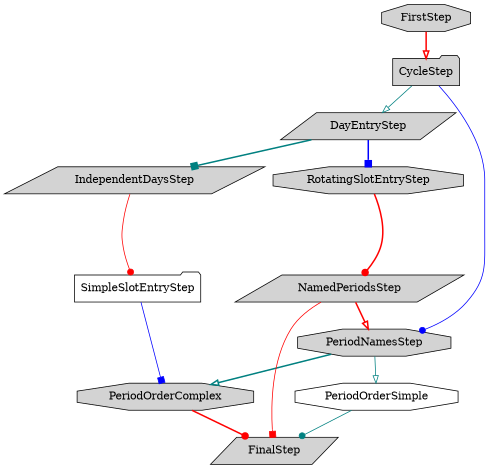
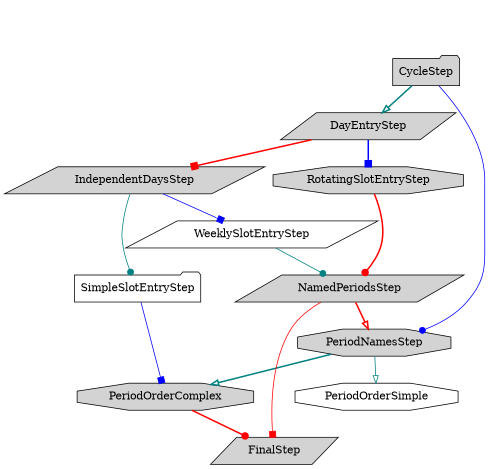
(426, 18) -> none
(400, 97) -> (400, 97)
(255, 152) -> (255, 152)
(122, 232) -> (122, 232)
none -> (252, 234)
(328, 422) -> none
